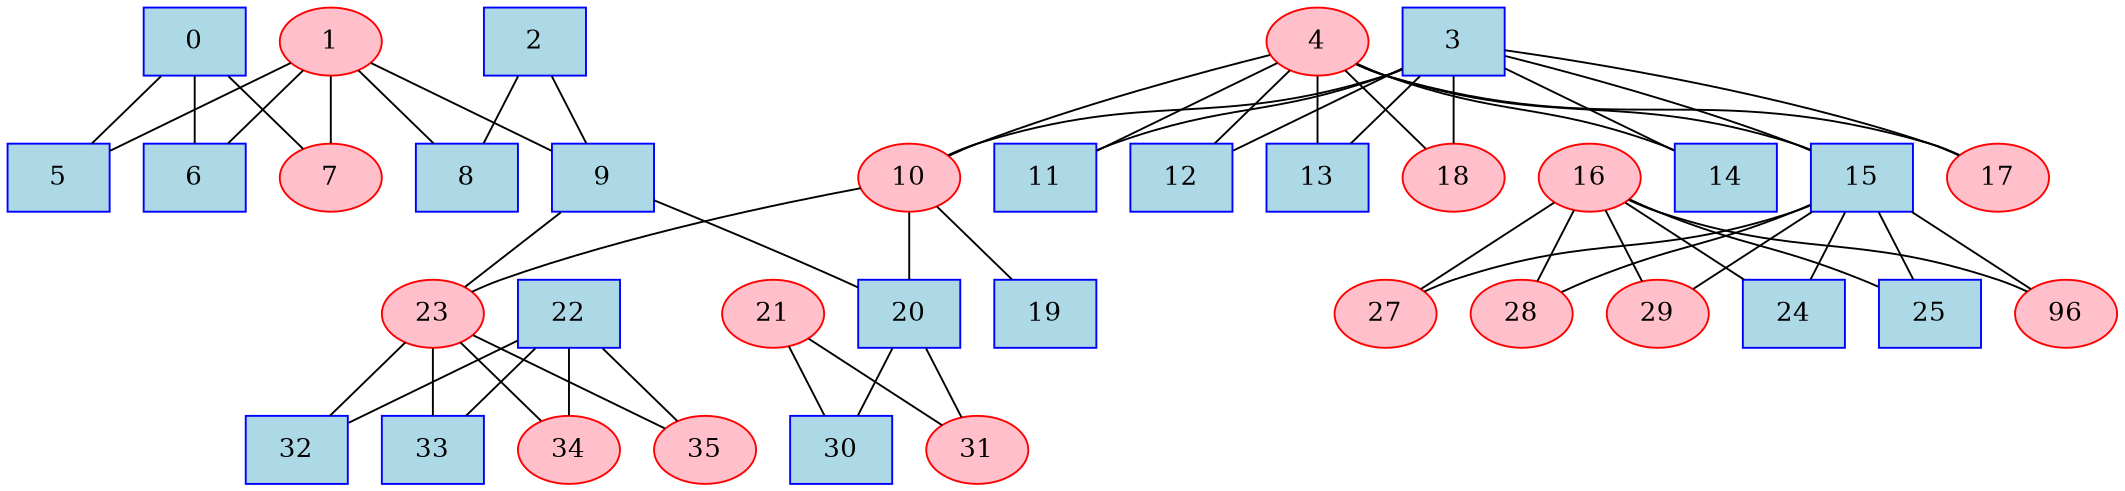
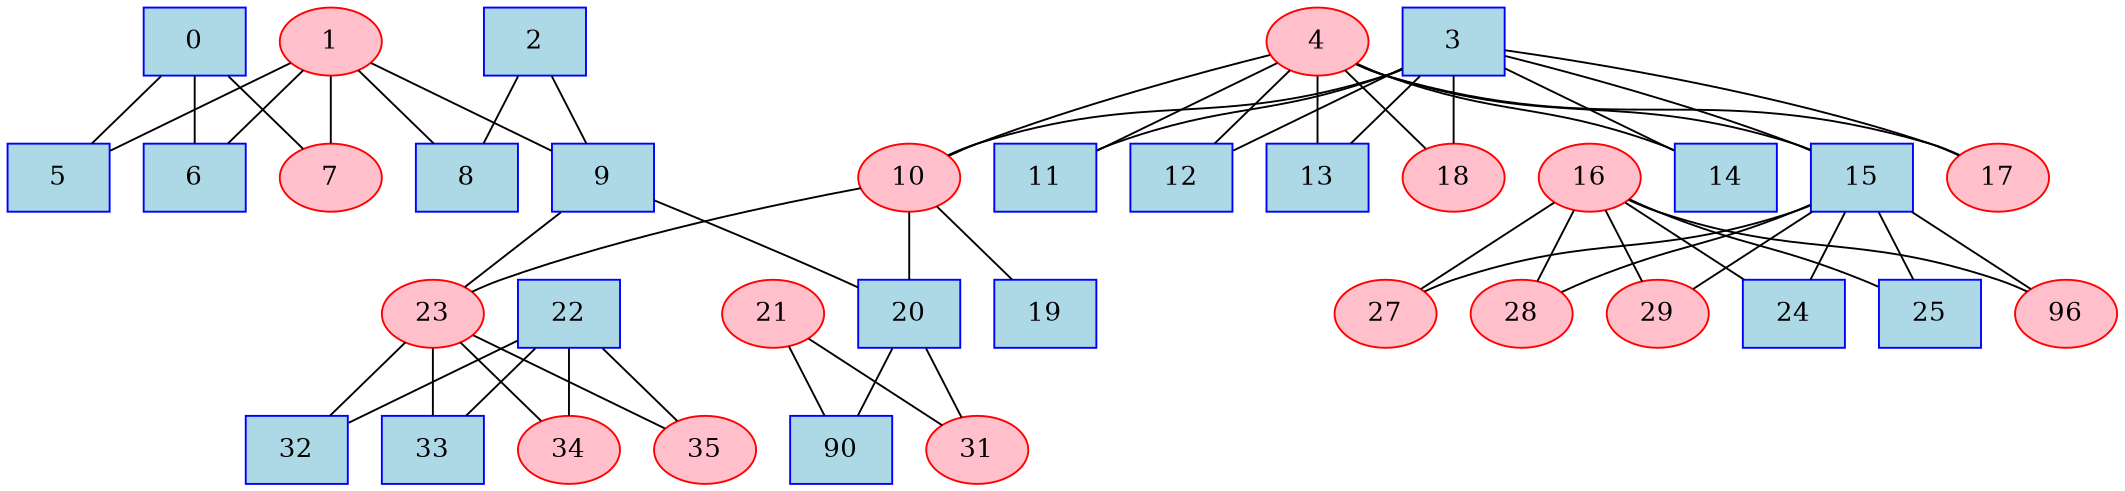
(841, 450) -> (841, 450)
